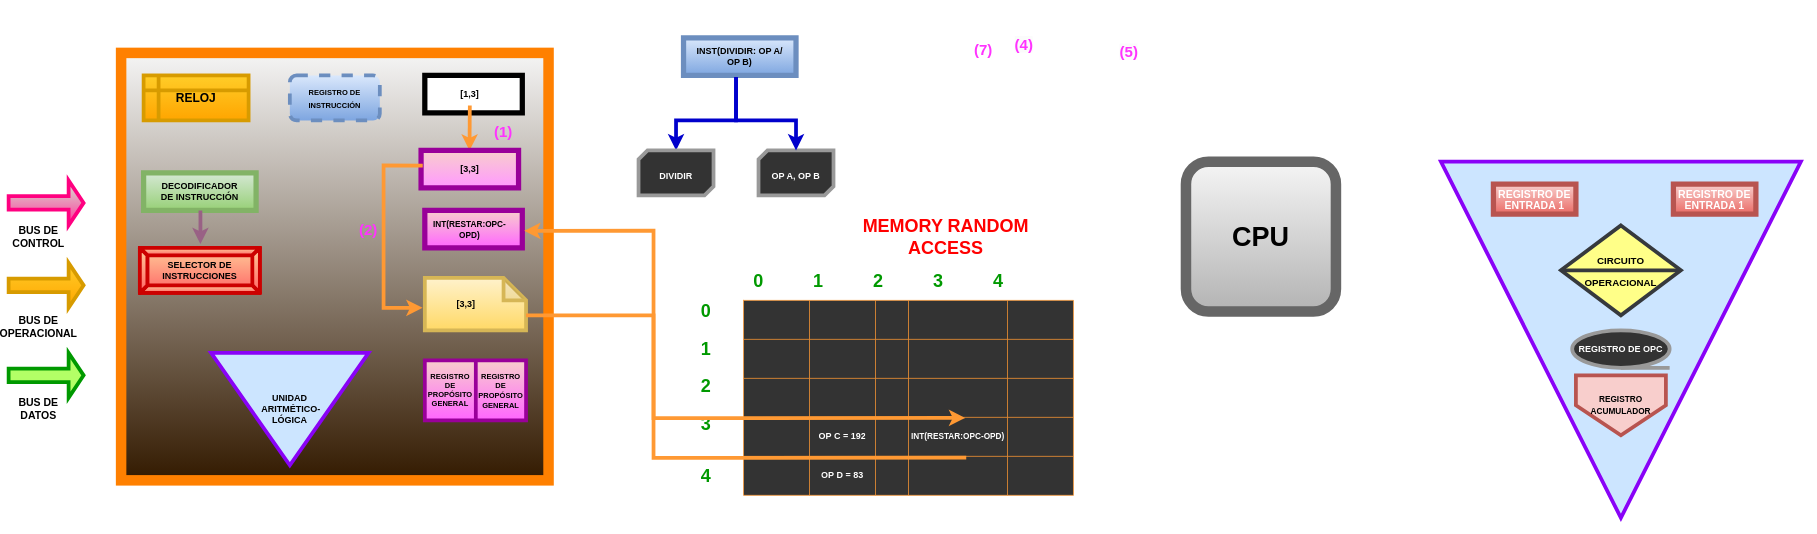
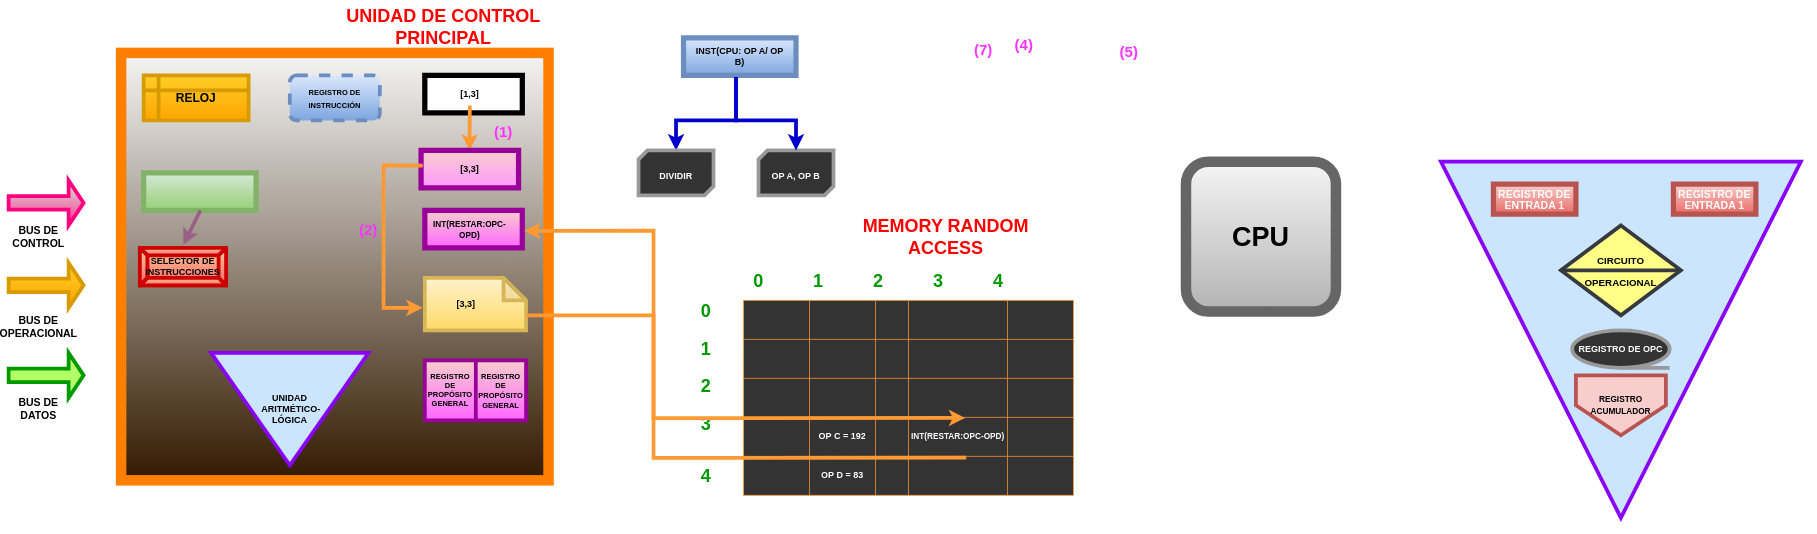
none -> (444, 27)
(740, 57) -> (740, 57)
(200, 192) -> none
(200, 270) -> (183, 267)
